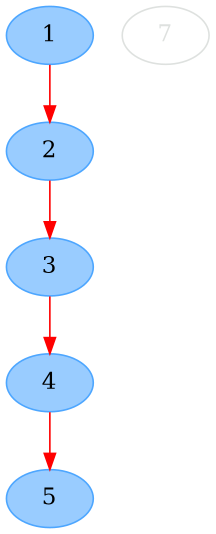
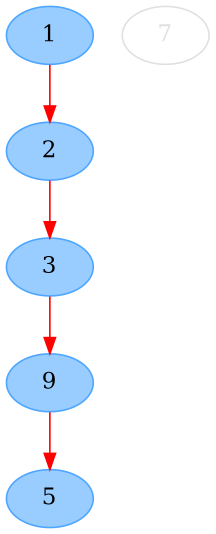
(50, 383) -> (50, 383)
